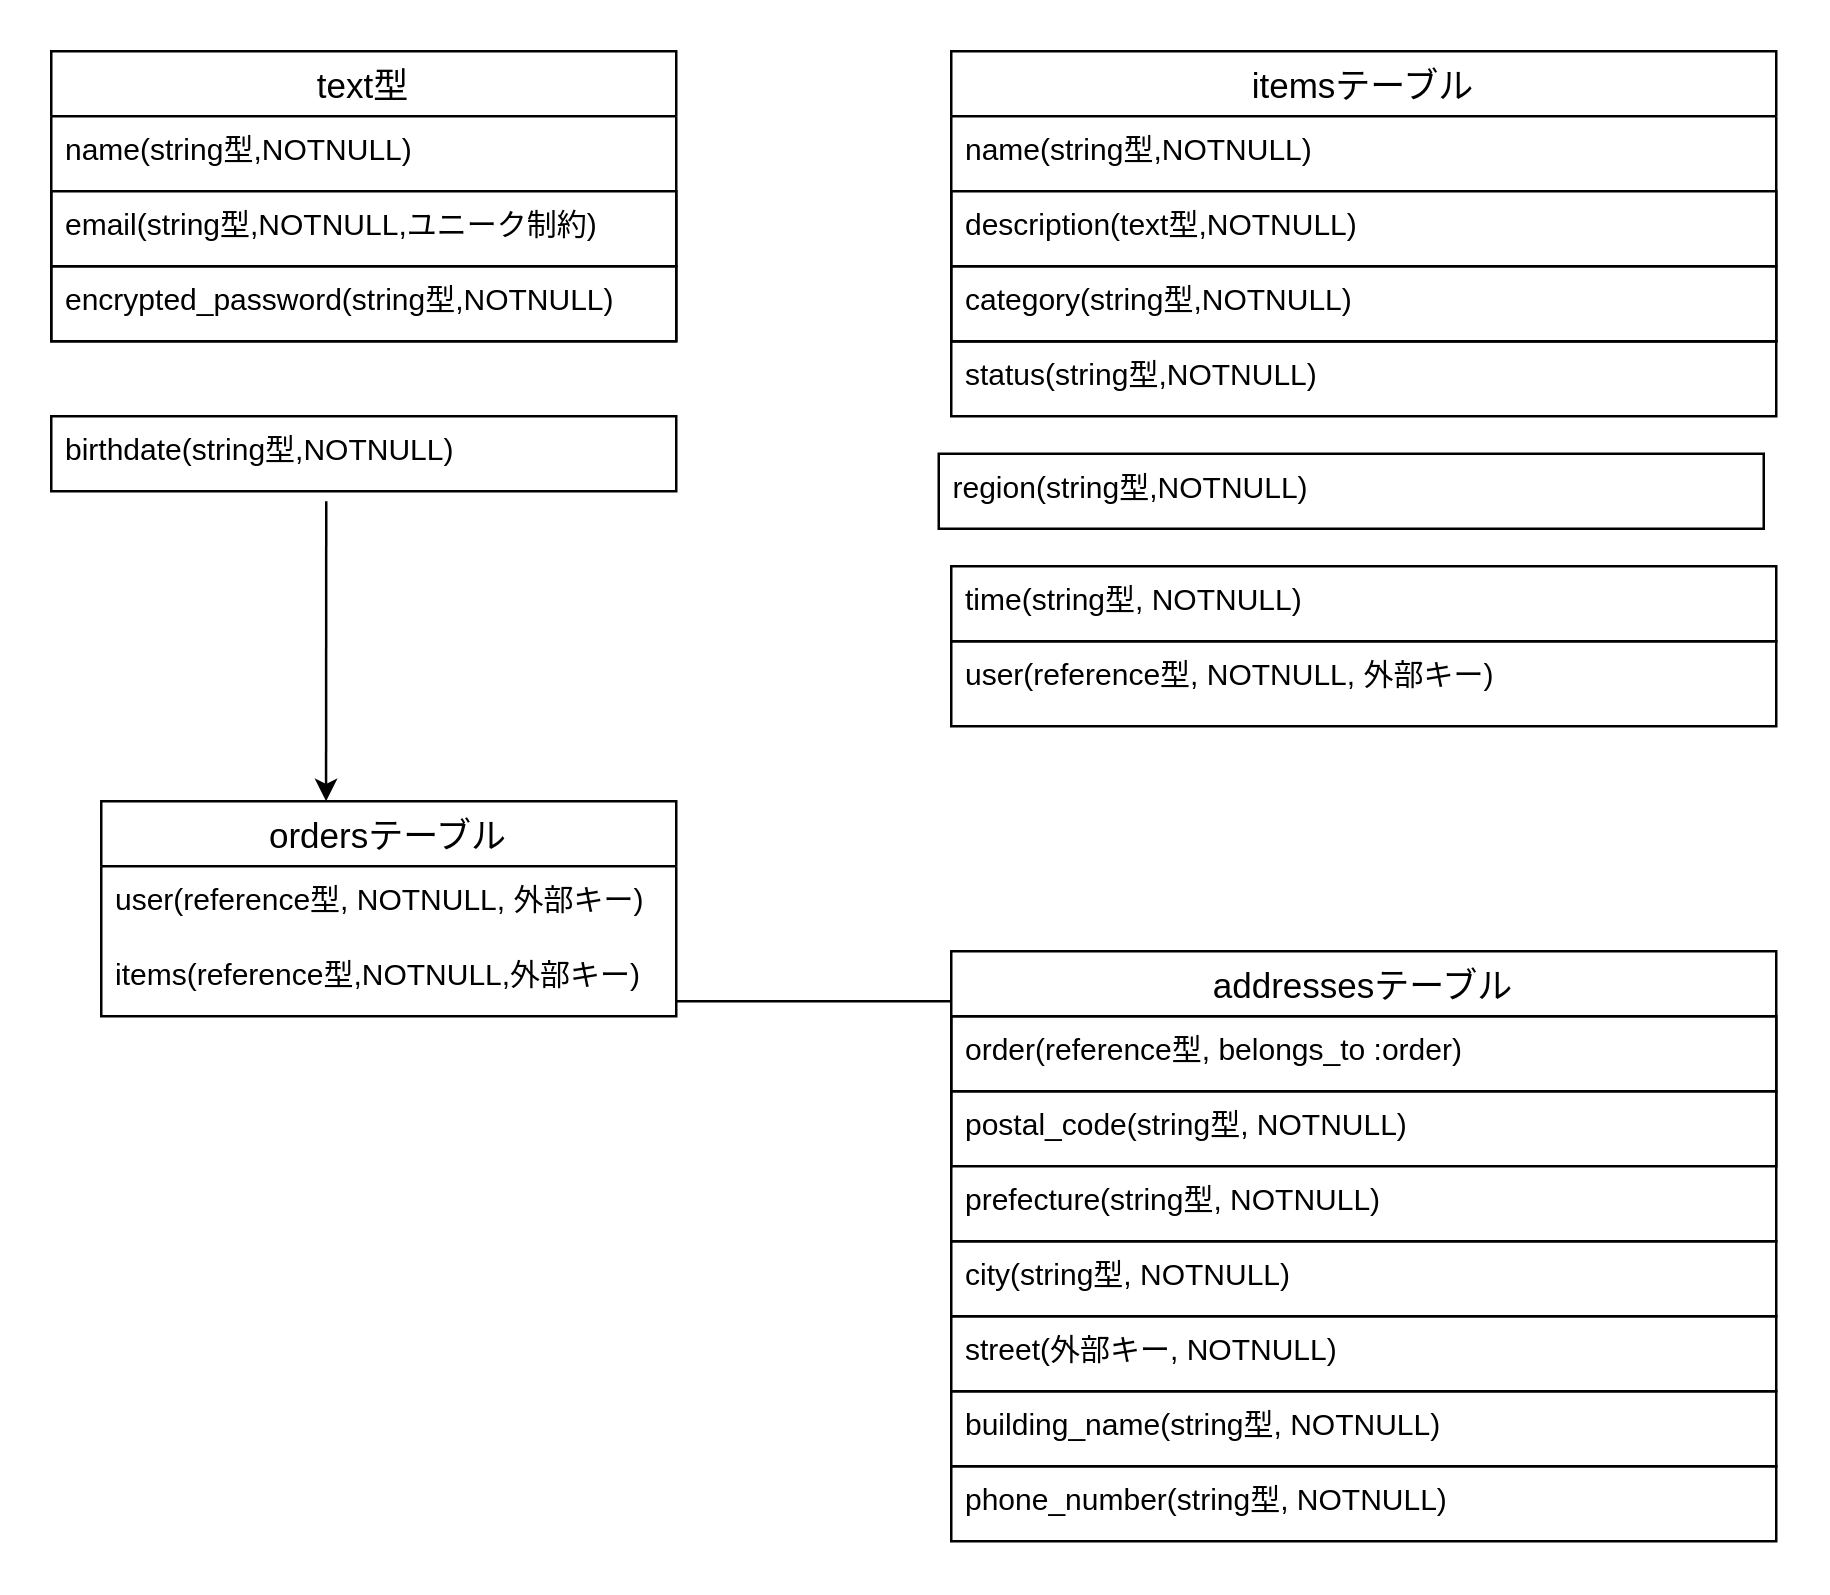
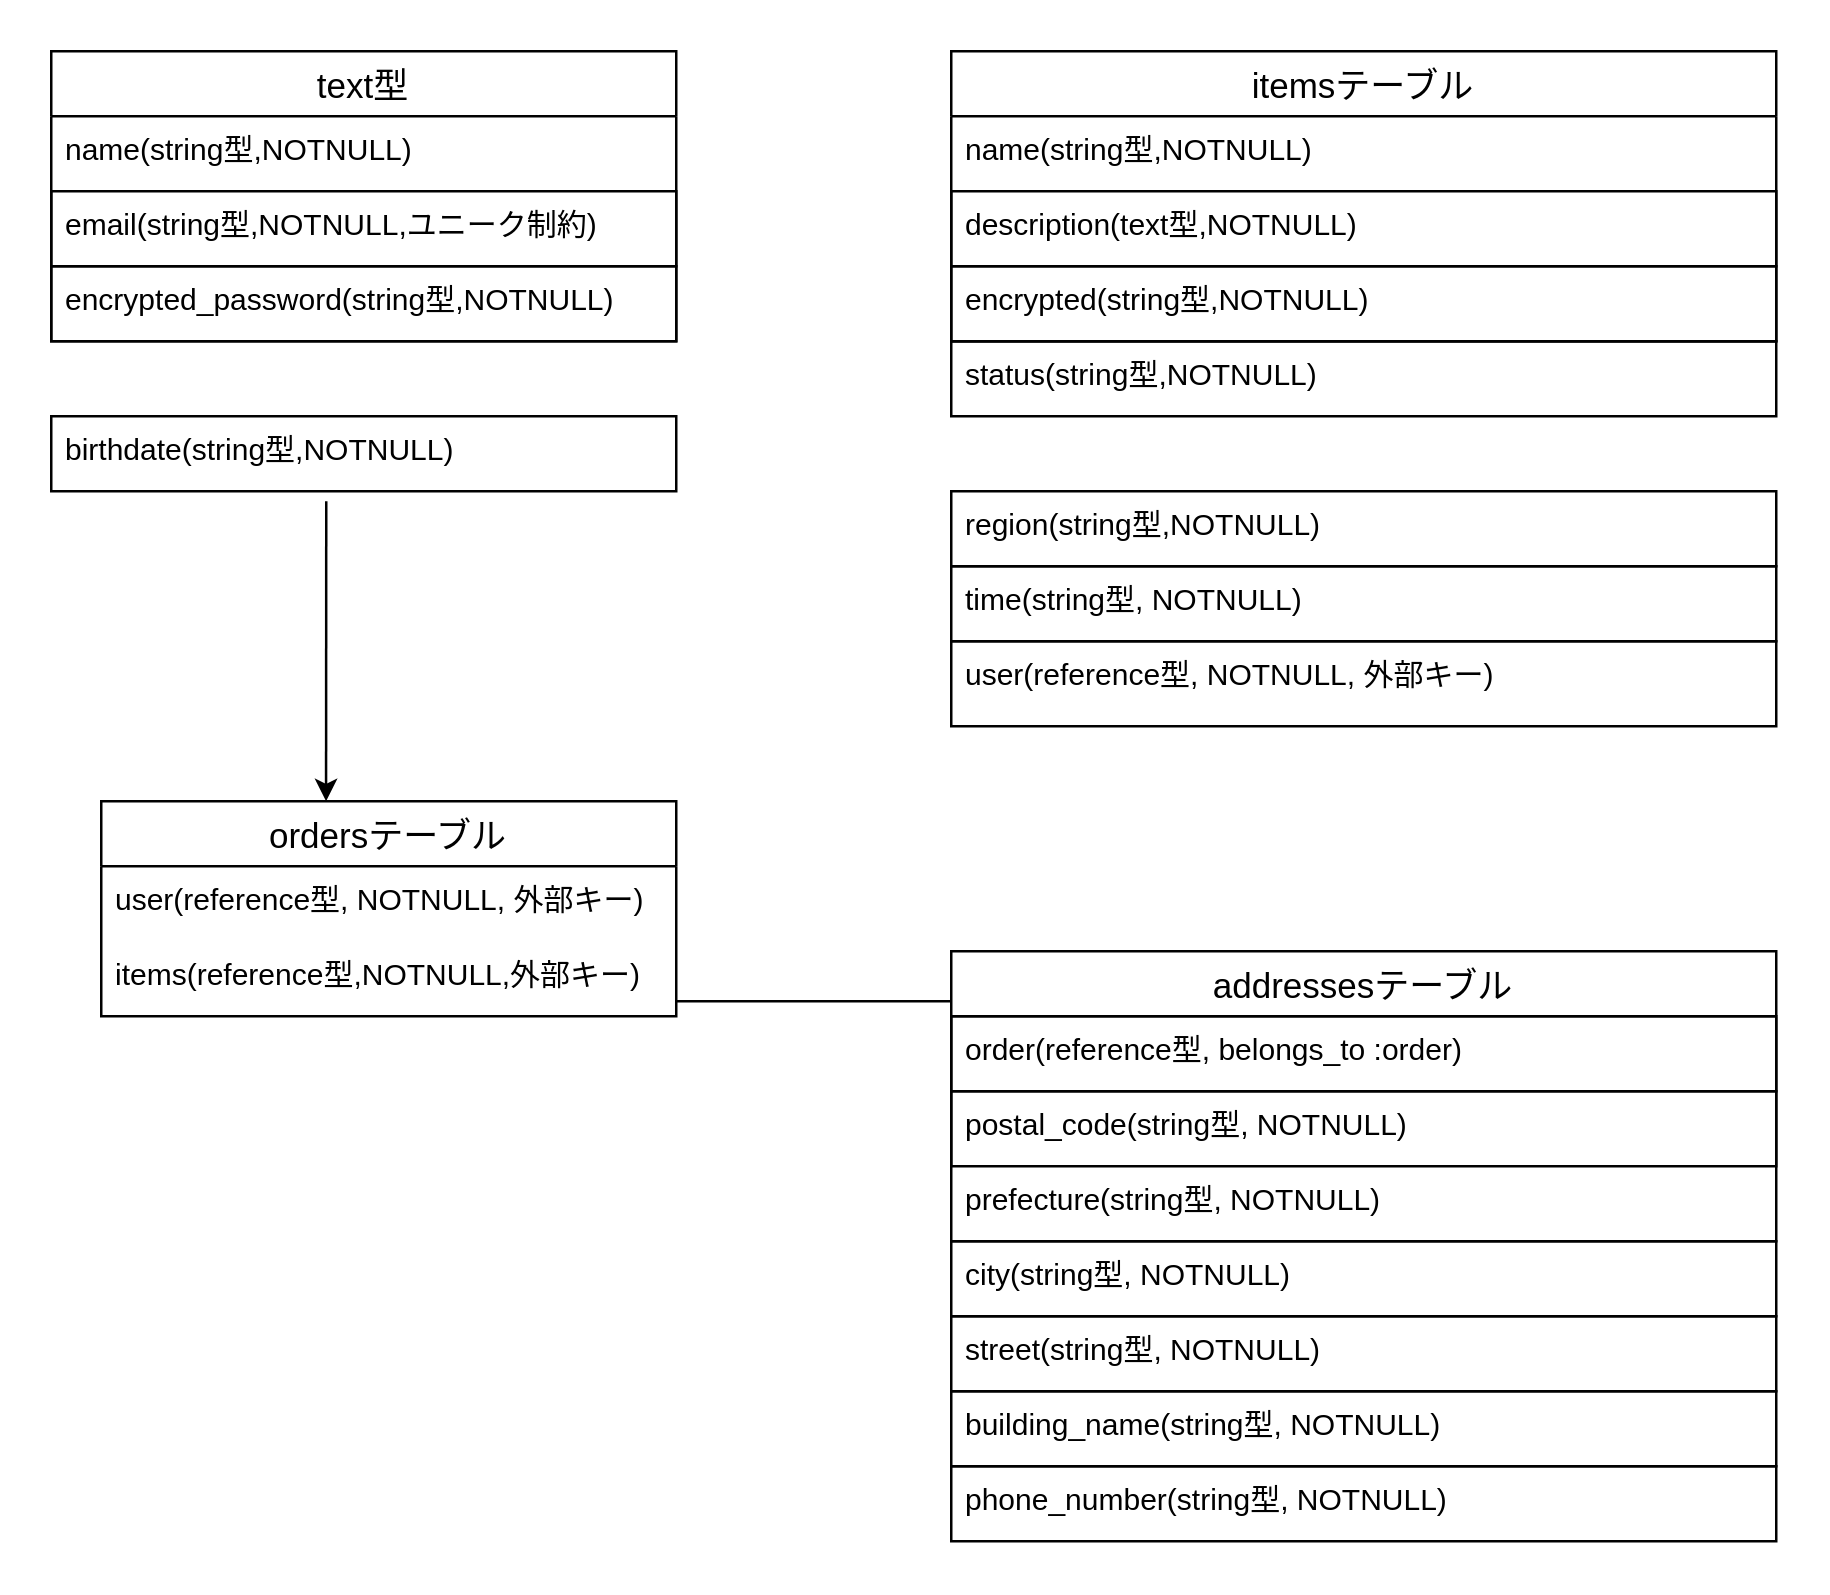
(1174, 300) -> (1182, 300)
(1351, 491) -> (1364, 529)
(1160, 1350) -> (1162, 1350)
